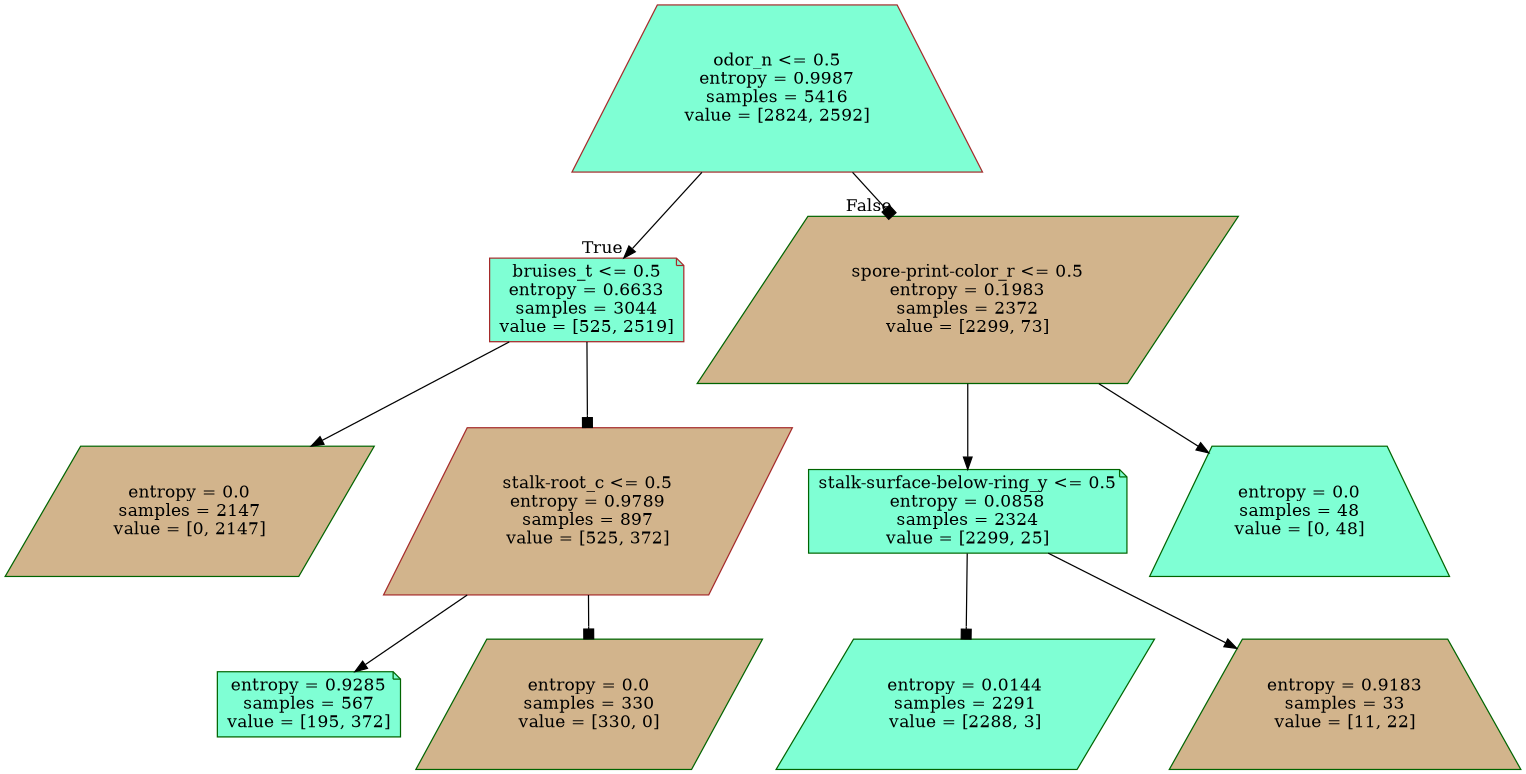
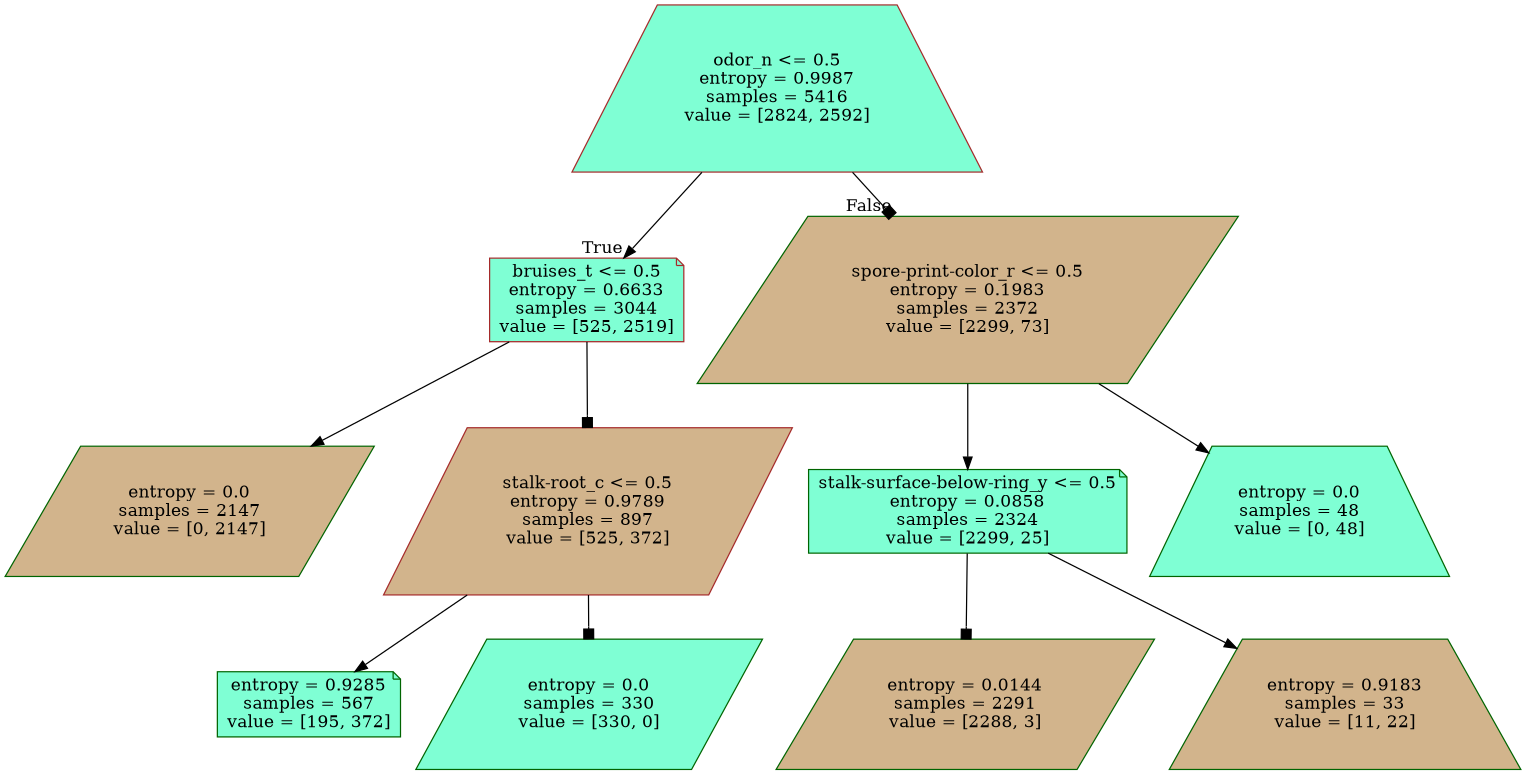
(589, 704) -> (589, 704)
(965, 704) -> (965, 704)
